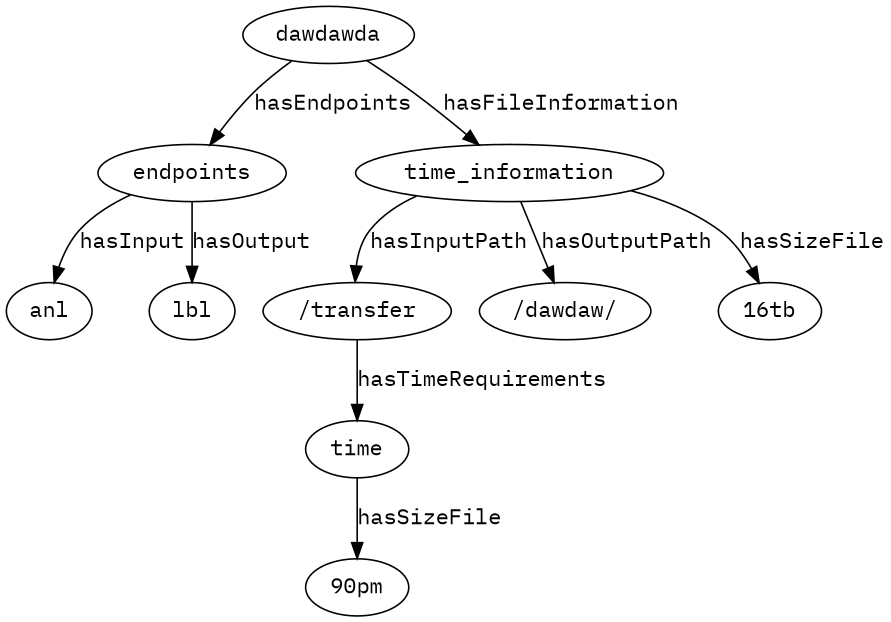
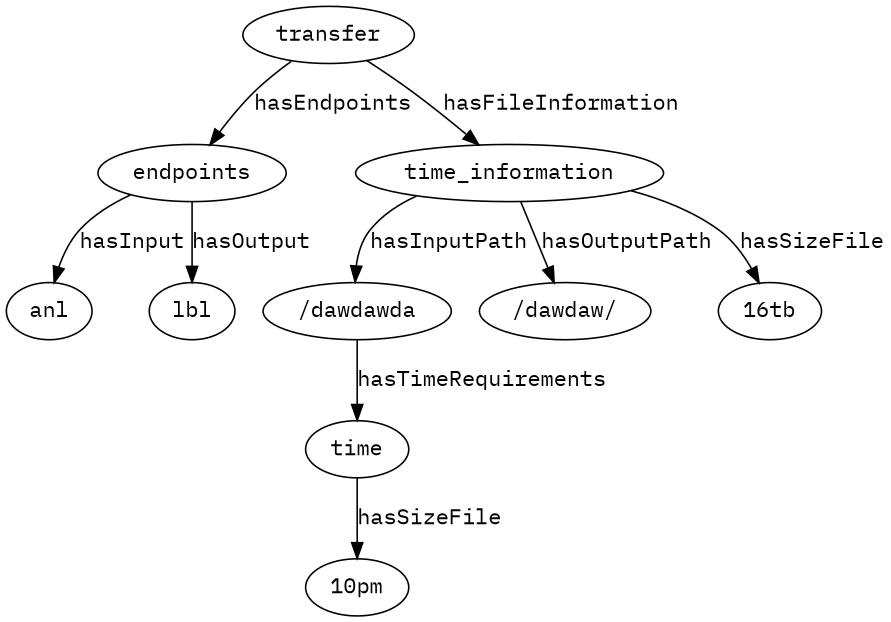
(329, 35) -> (329, 35)
(357, 311) -> (357, 311)
(357, 587) -> (357, 587)
